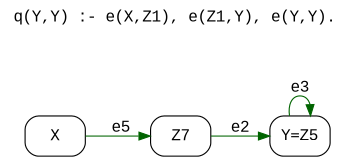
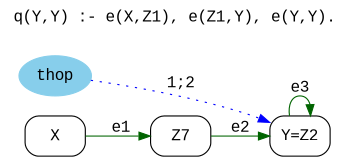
none -> (55, 76)
(121, 128) -> (121, 128)
(300, 136) -> (300, 136)
